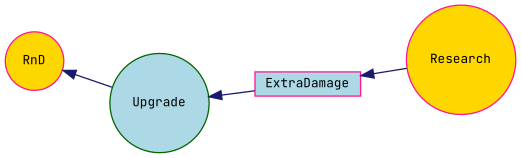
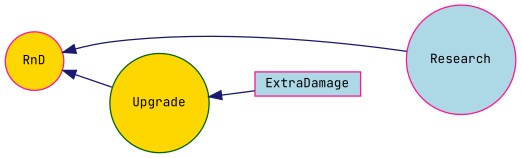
(461, 60) -> (461, 60)
(390, 71) -> (241, 37)
(160, 103) -> (160, 103)
